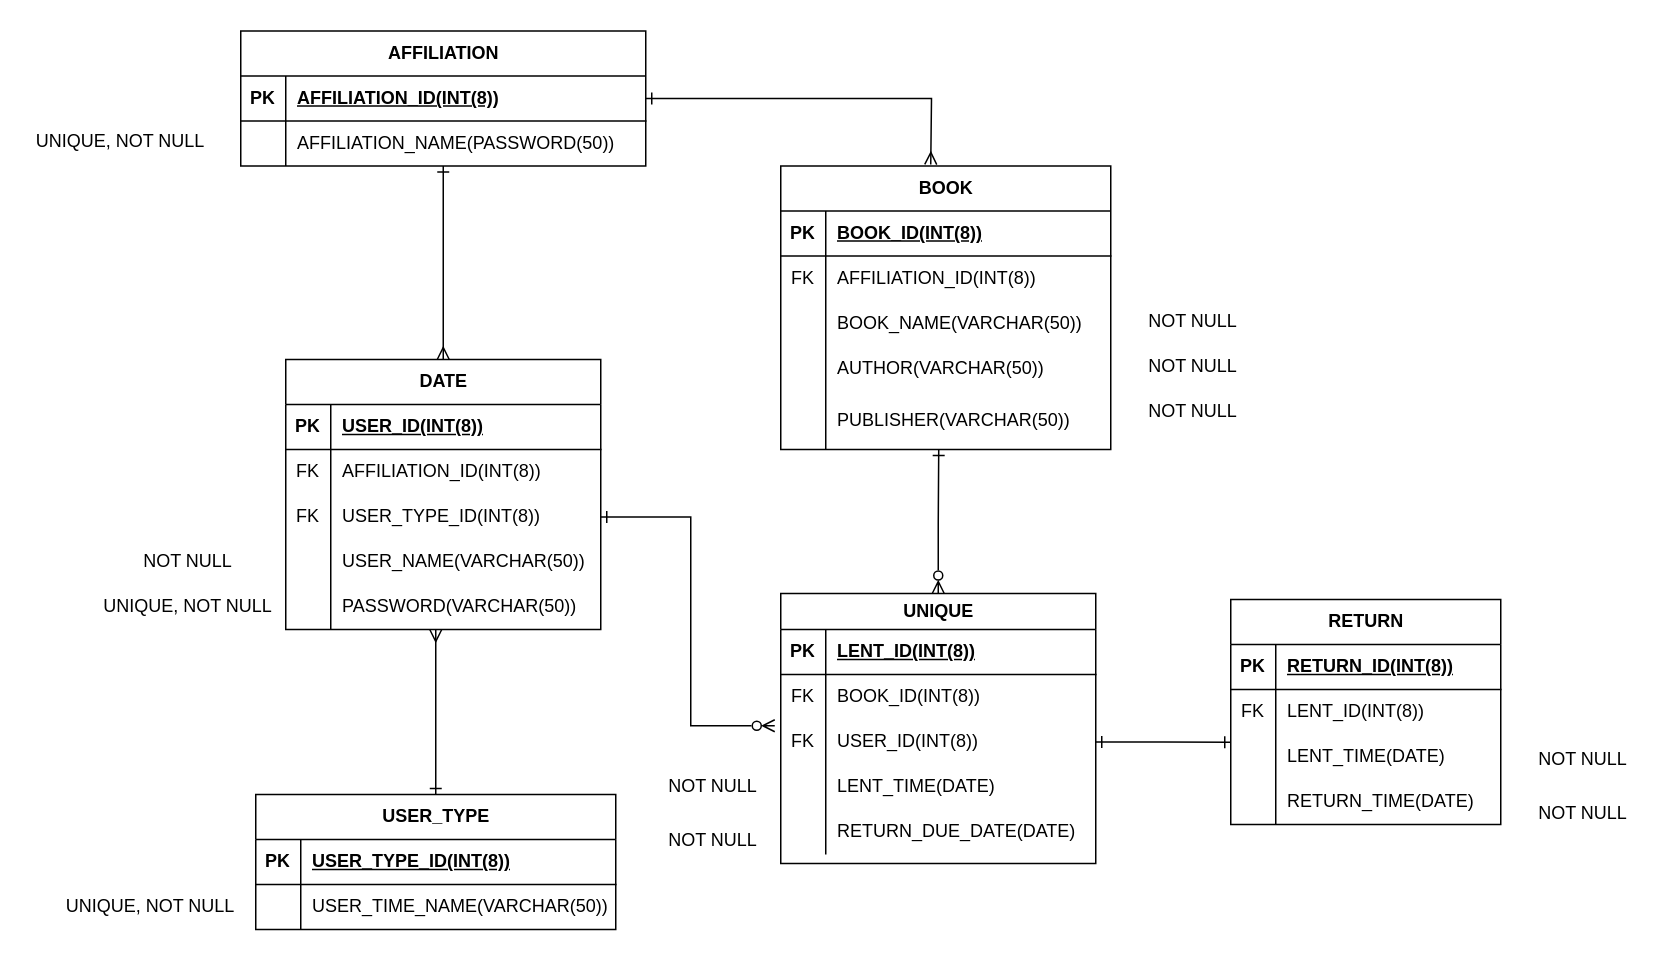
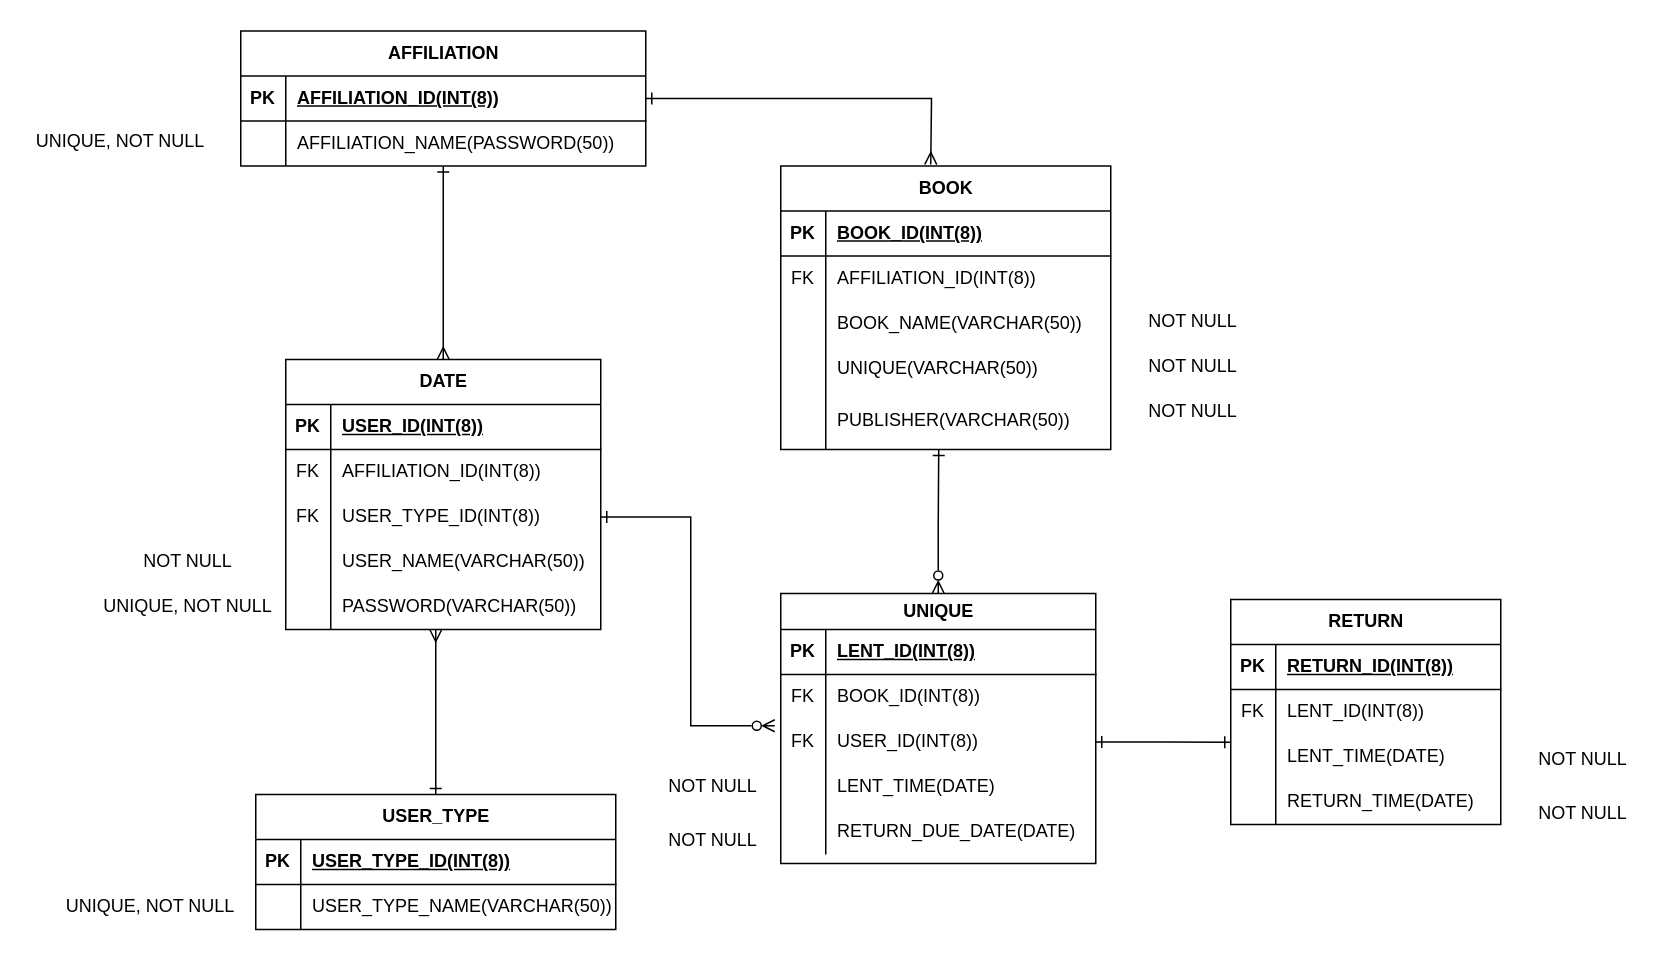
(934, 368) -> (934, 368)
(449, 907) -> (449, 907)
